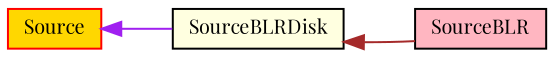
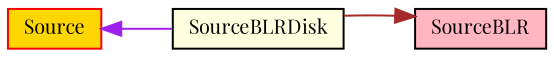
(390, 42) -> (370, 15)
